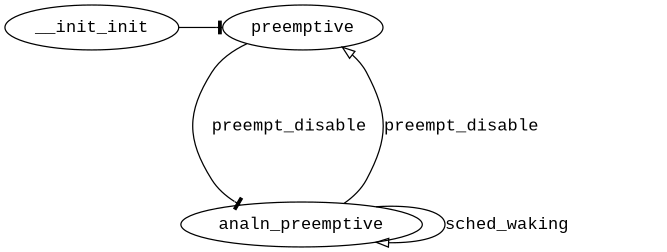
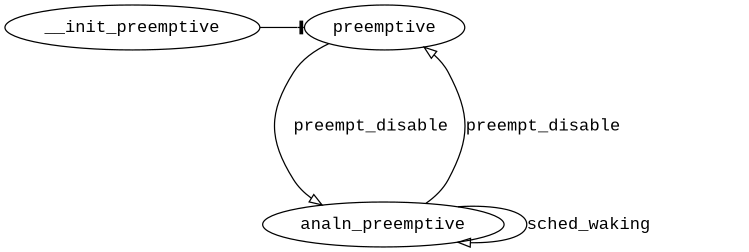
(92, 27) -> (132, 27)
(193, 119) -> (275, 116)
